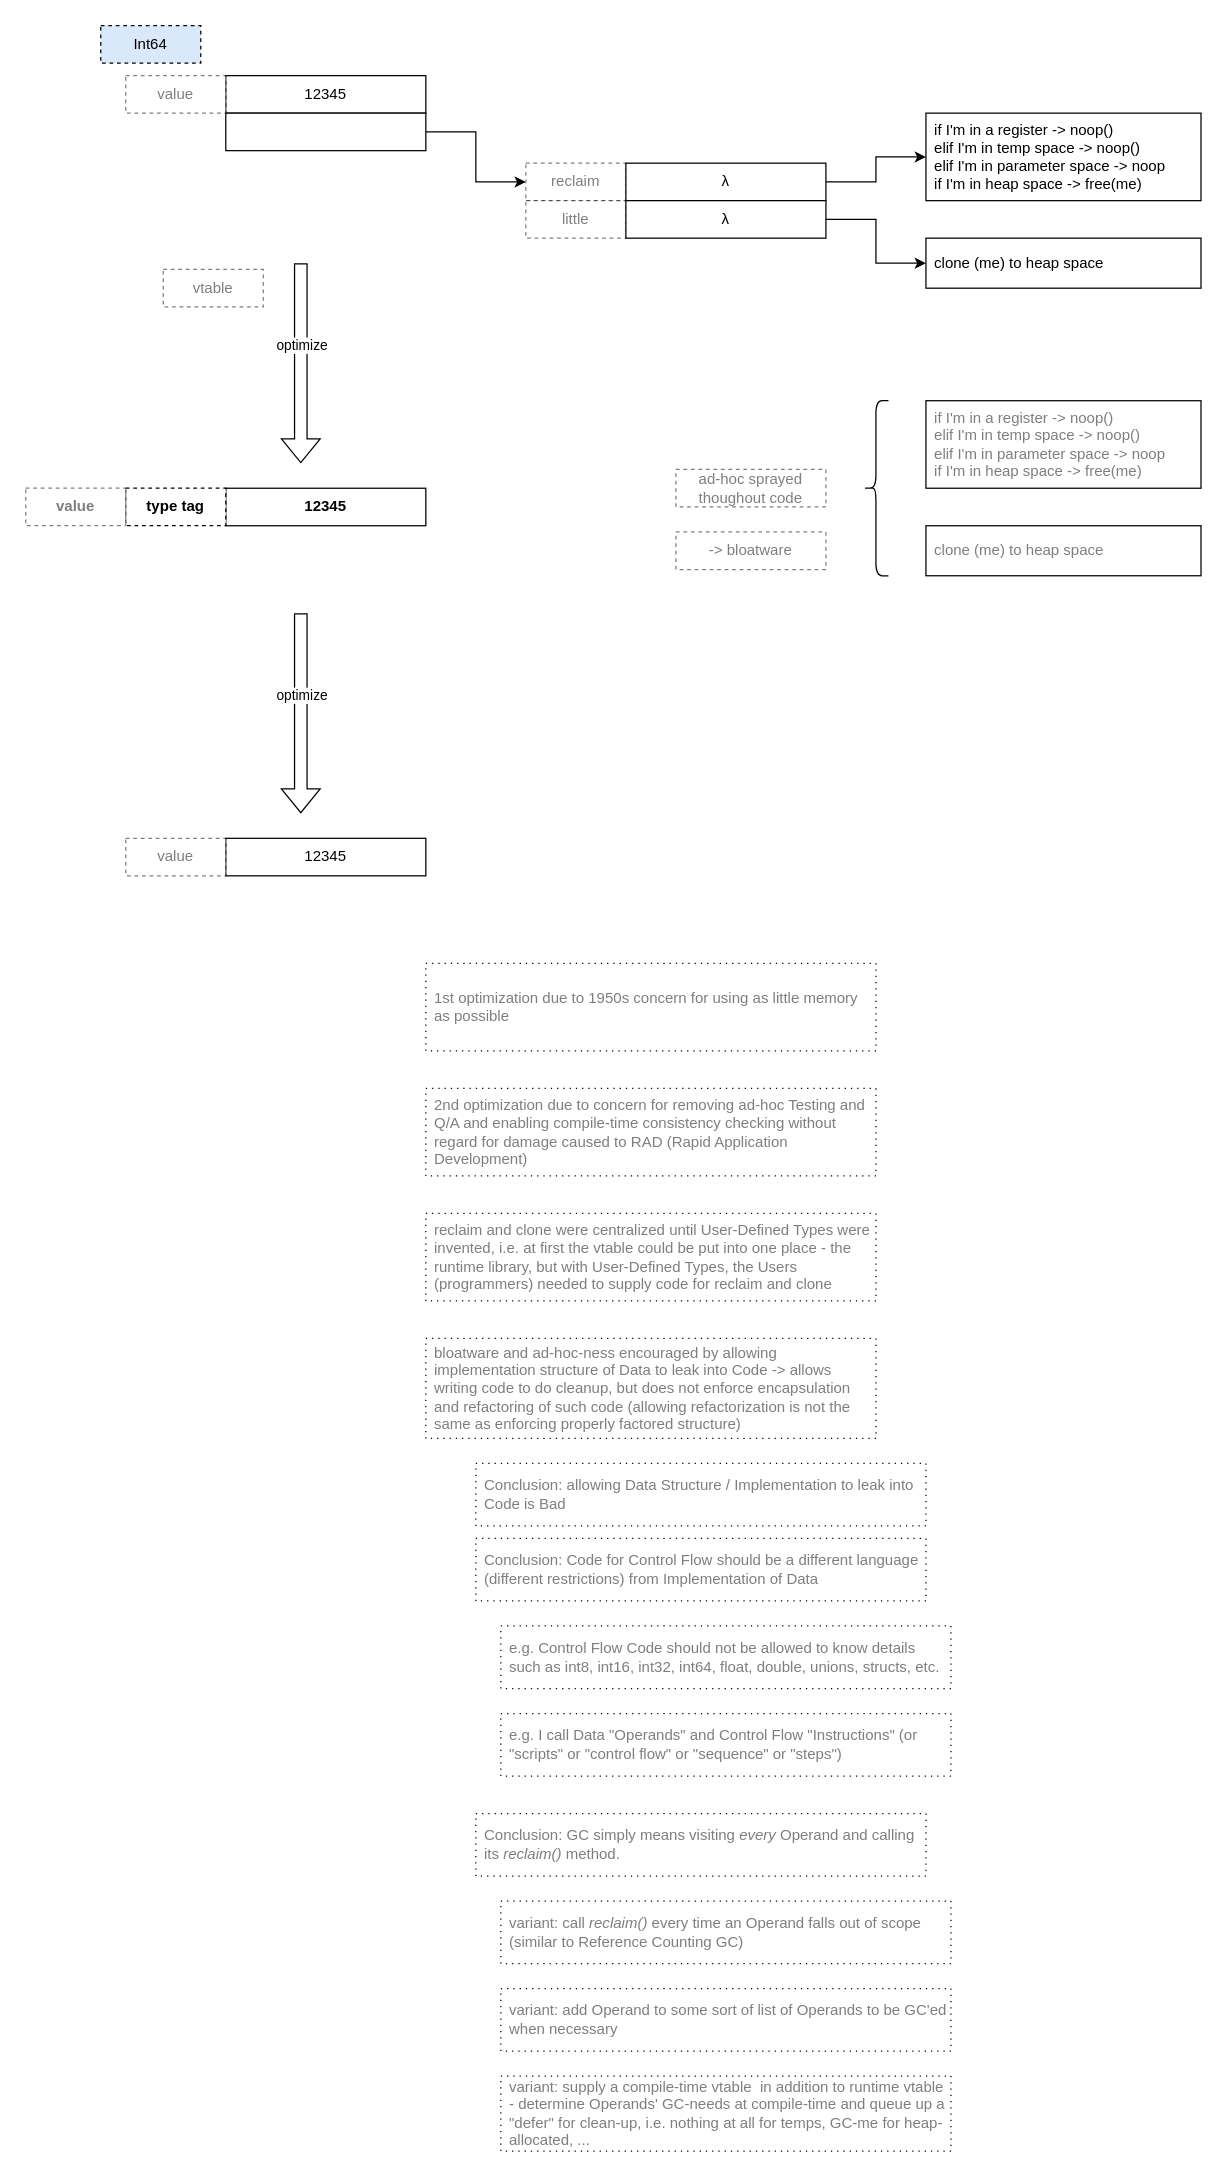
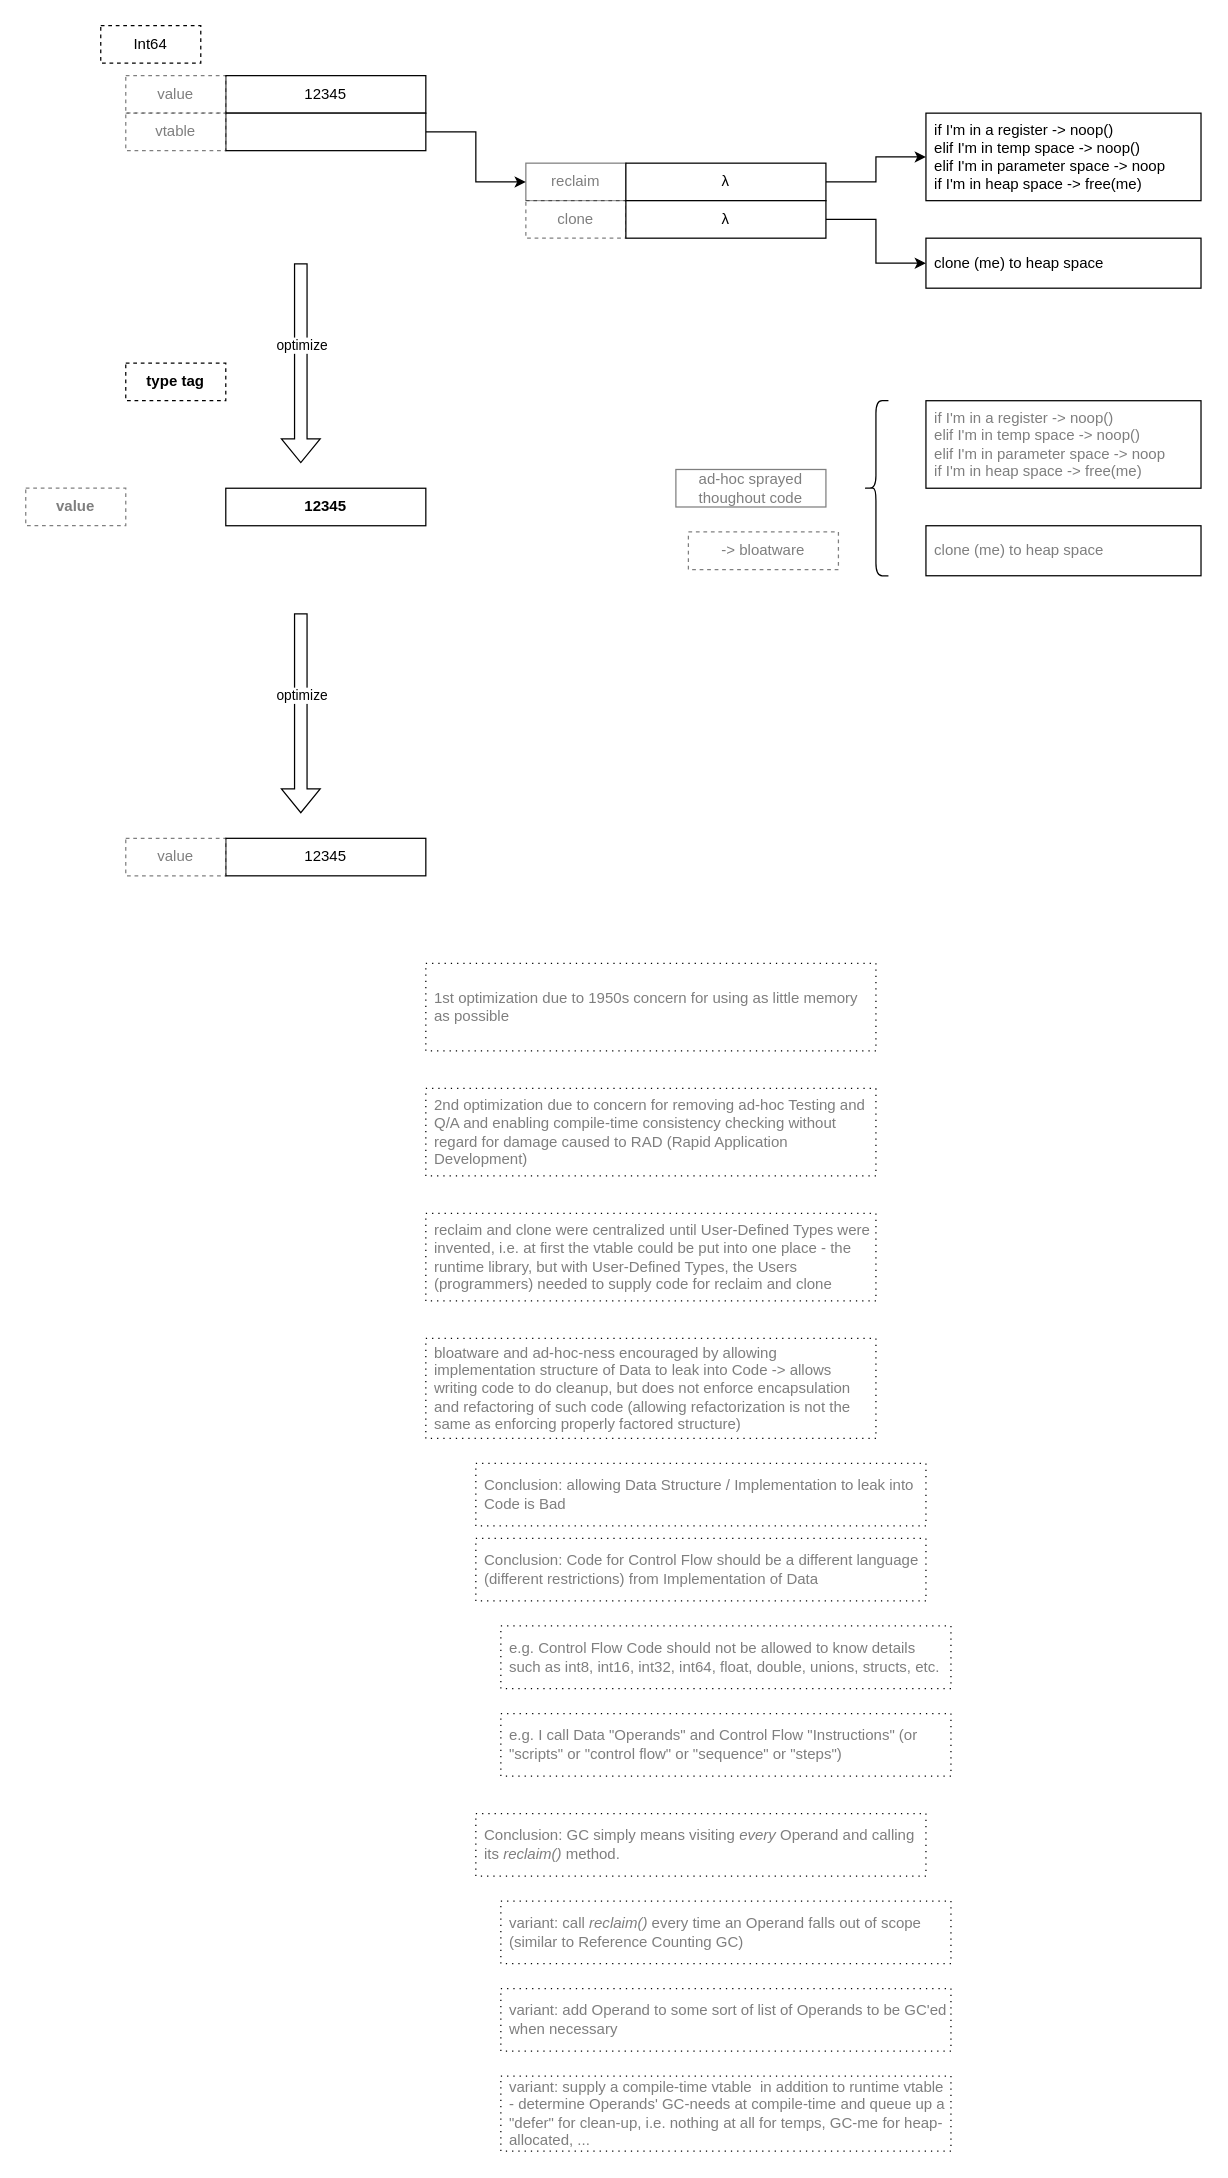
(151, 44) -> (151, 44)
(576, 182) -> (576, 182)
(576, 219) -> (576, 219)
(213, 288) -> (176, 132)
(751, 488) -> (751, 488)
(176, 507) -> (176, 382)
(751, 551) -> (763, 551)
